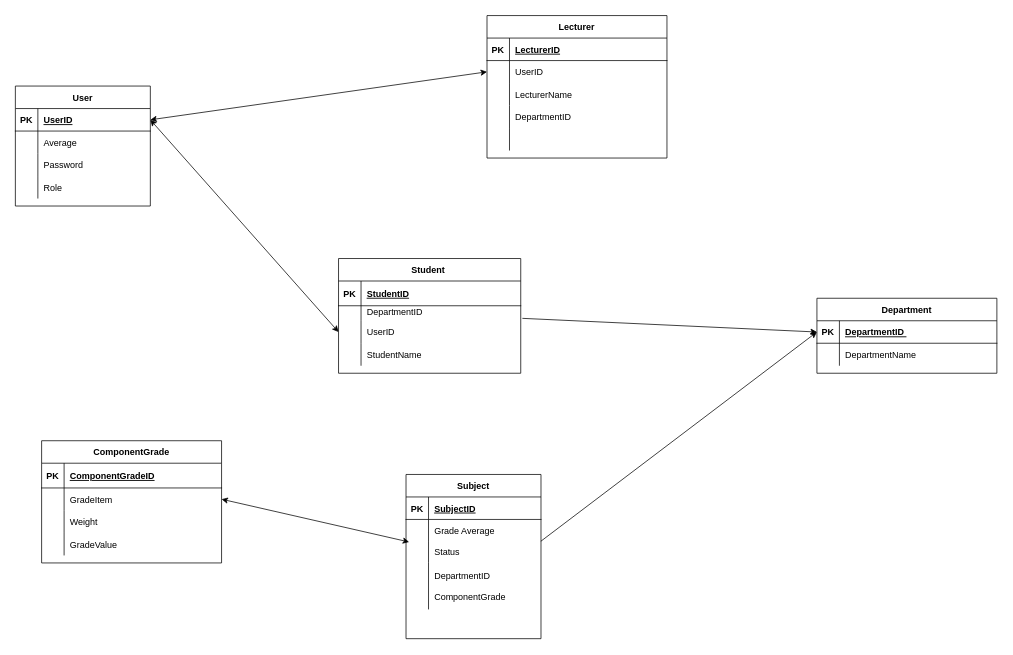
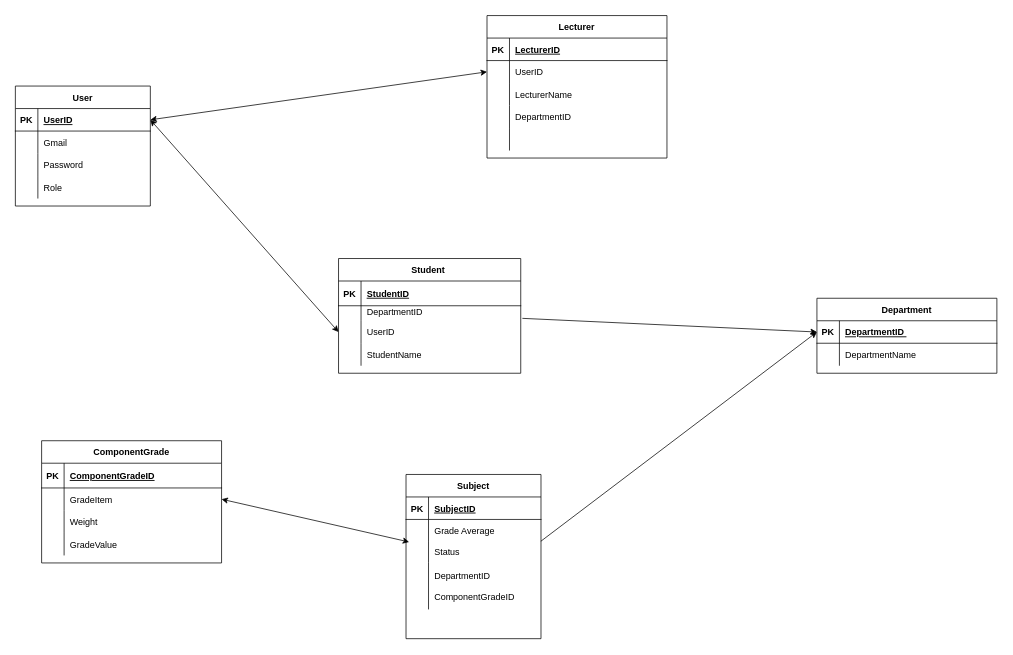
(61, 143) -> (54, 143)
(464, 576) -> (464, 576)
